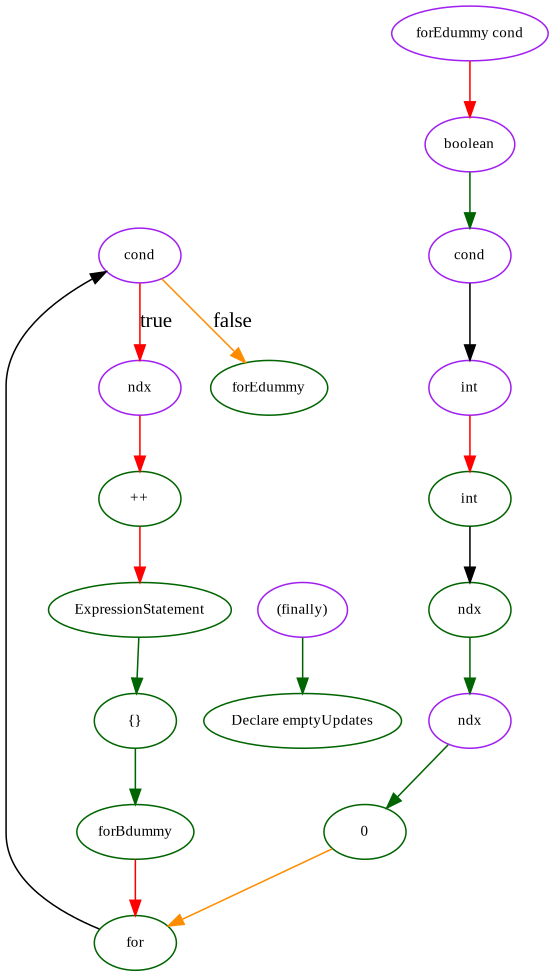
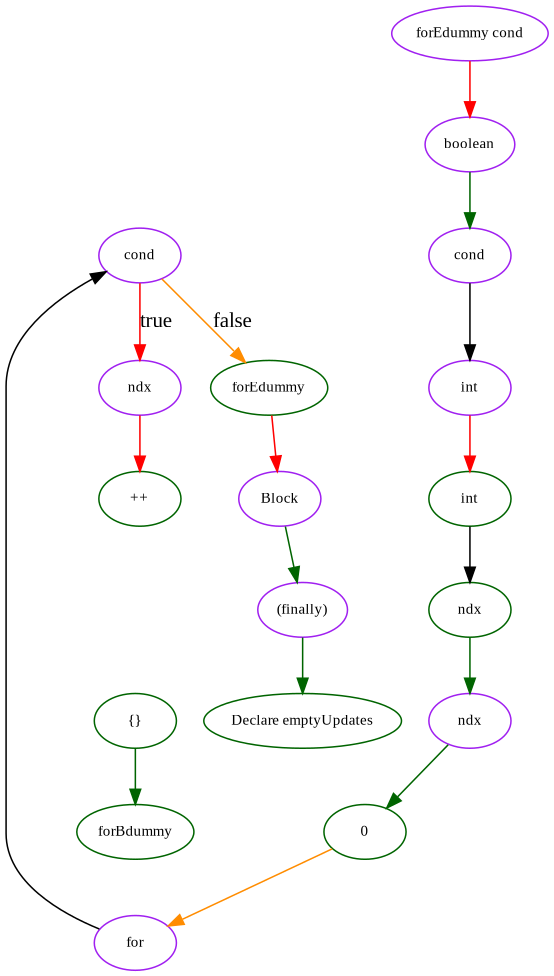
none -> (280, 499)
(140, 610) -> none
(135, 880) -> none
(135, 943) -> (135, 943)
